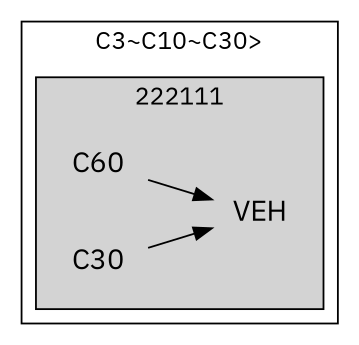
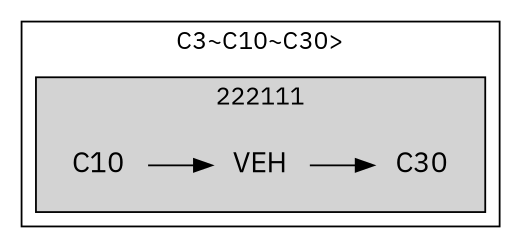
(99, 165) -> (99, 165)
(171, 241) -> (333, 165)
